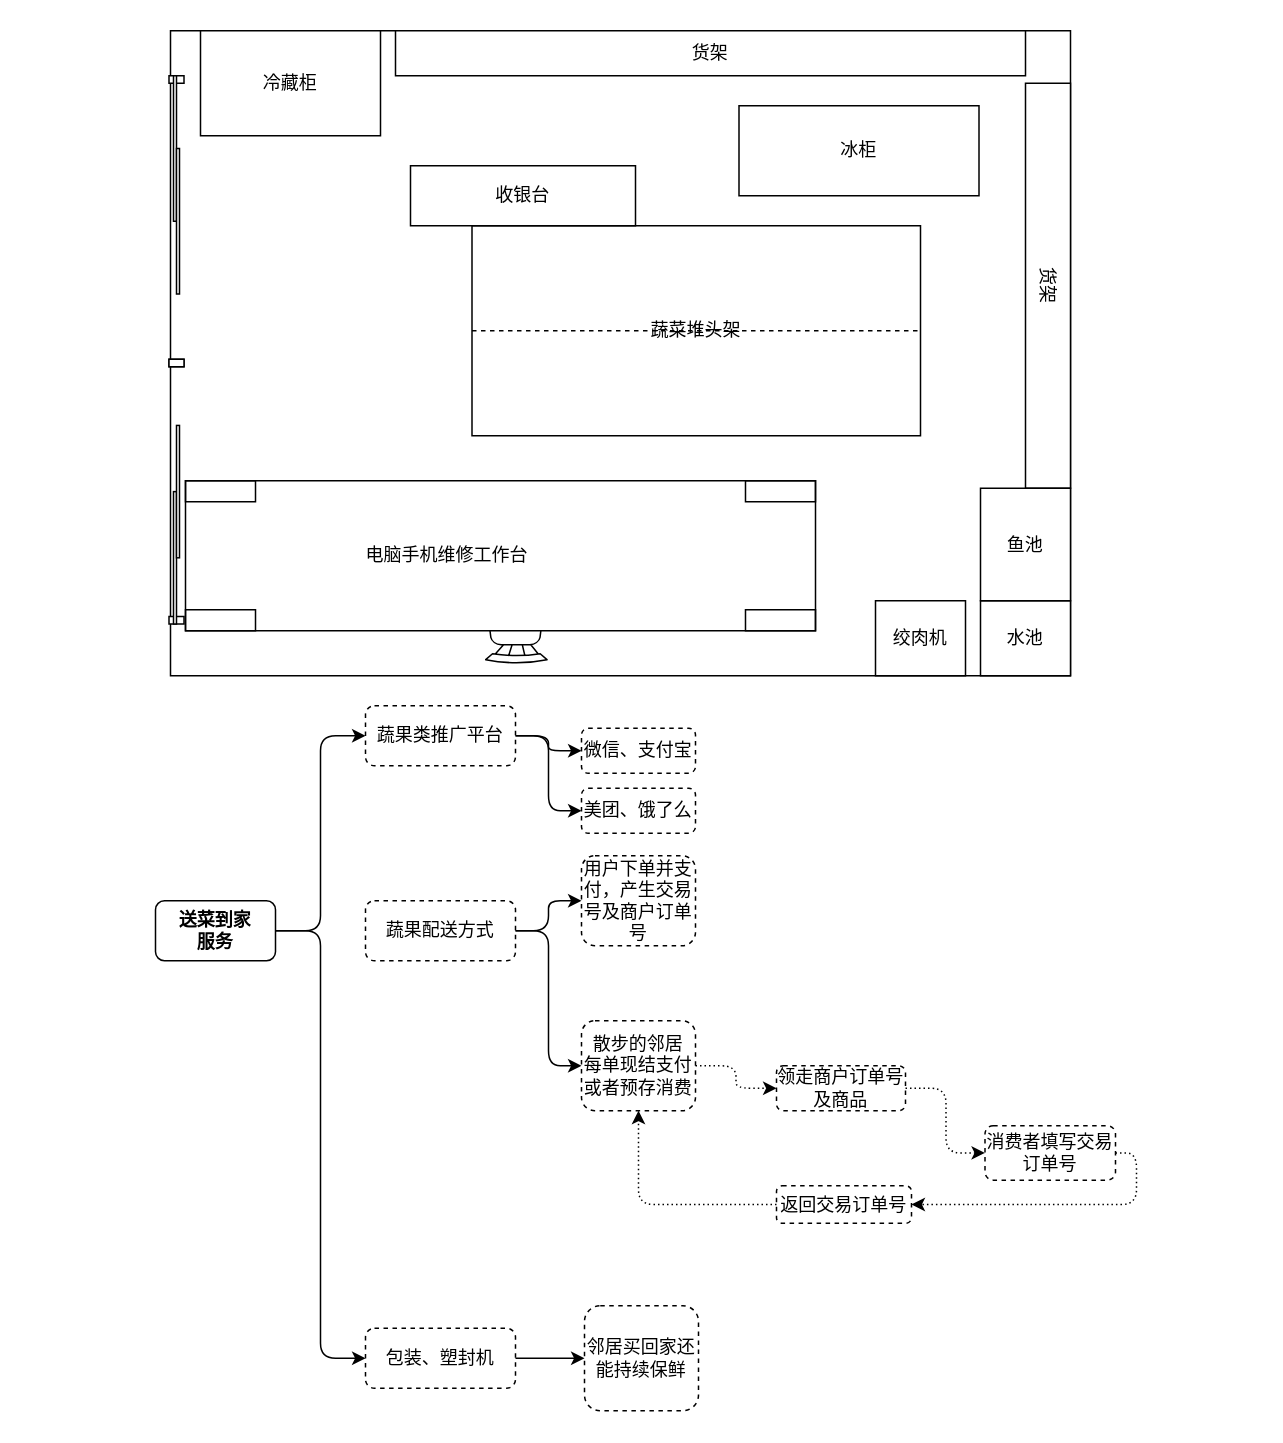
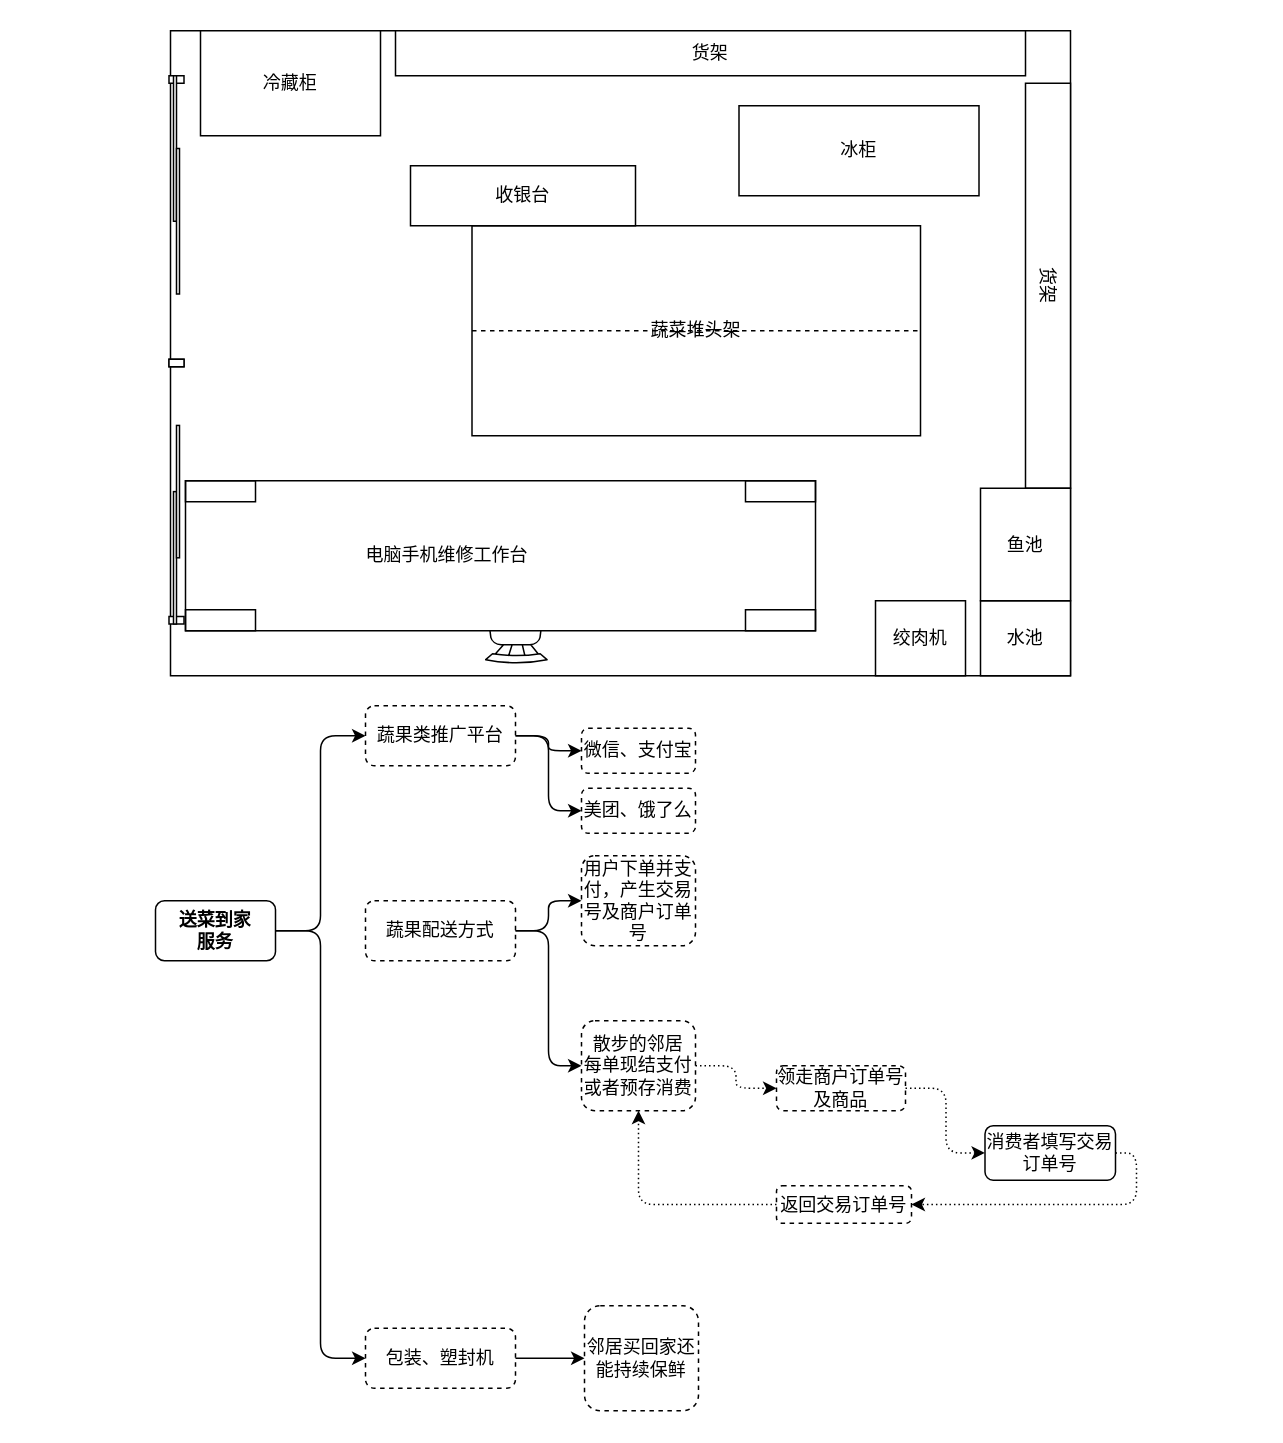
(1050, 1153) -> (1050, 1153)
